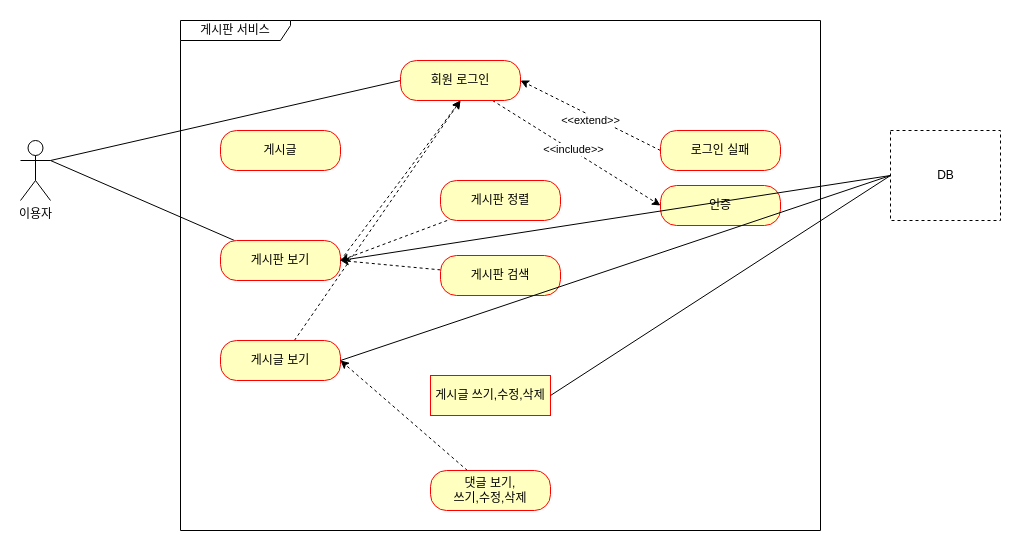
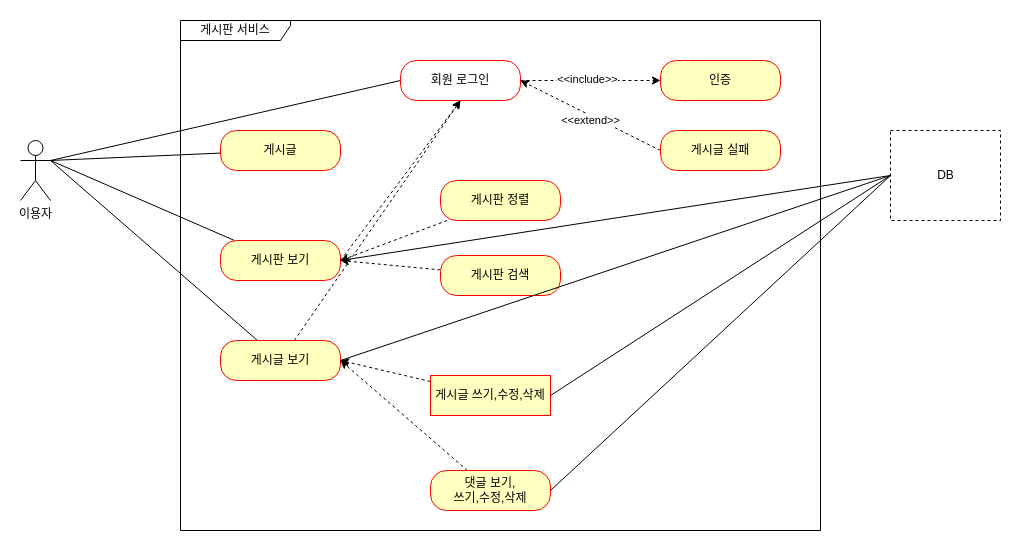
(461, 81) -> (461, 81)
(721, 151) -> (721, 151)
none -> (139, 157)
(721, 206) -> (721, 81)
none -> (156, 252)
none -> (719, 335)
none -> (389, 372)
